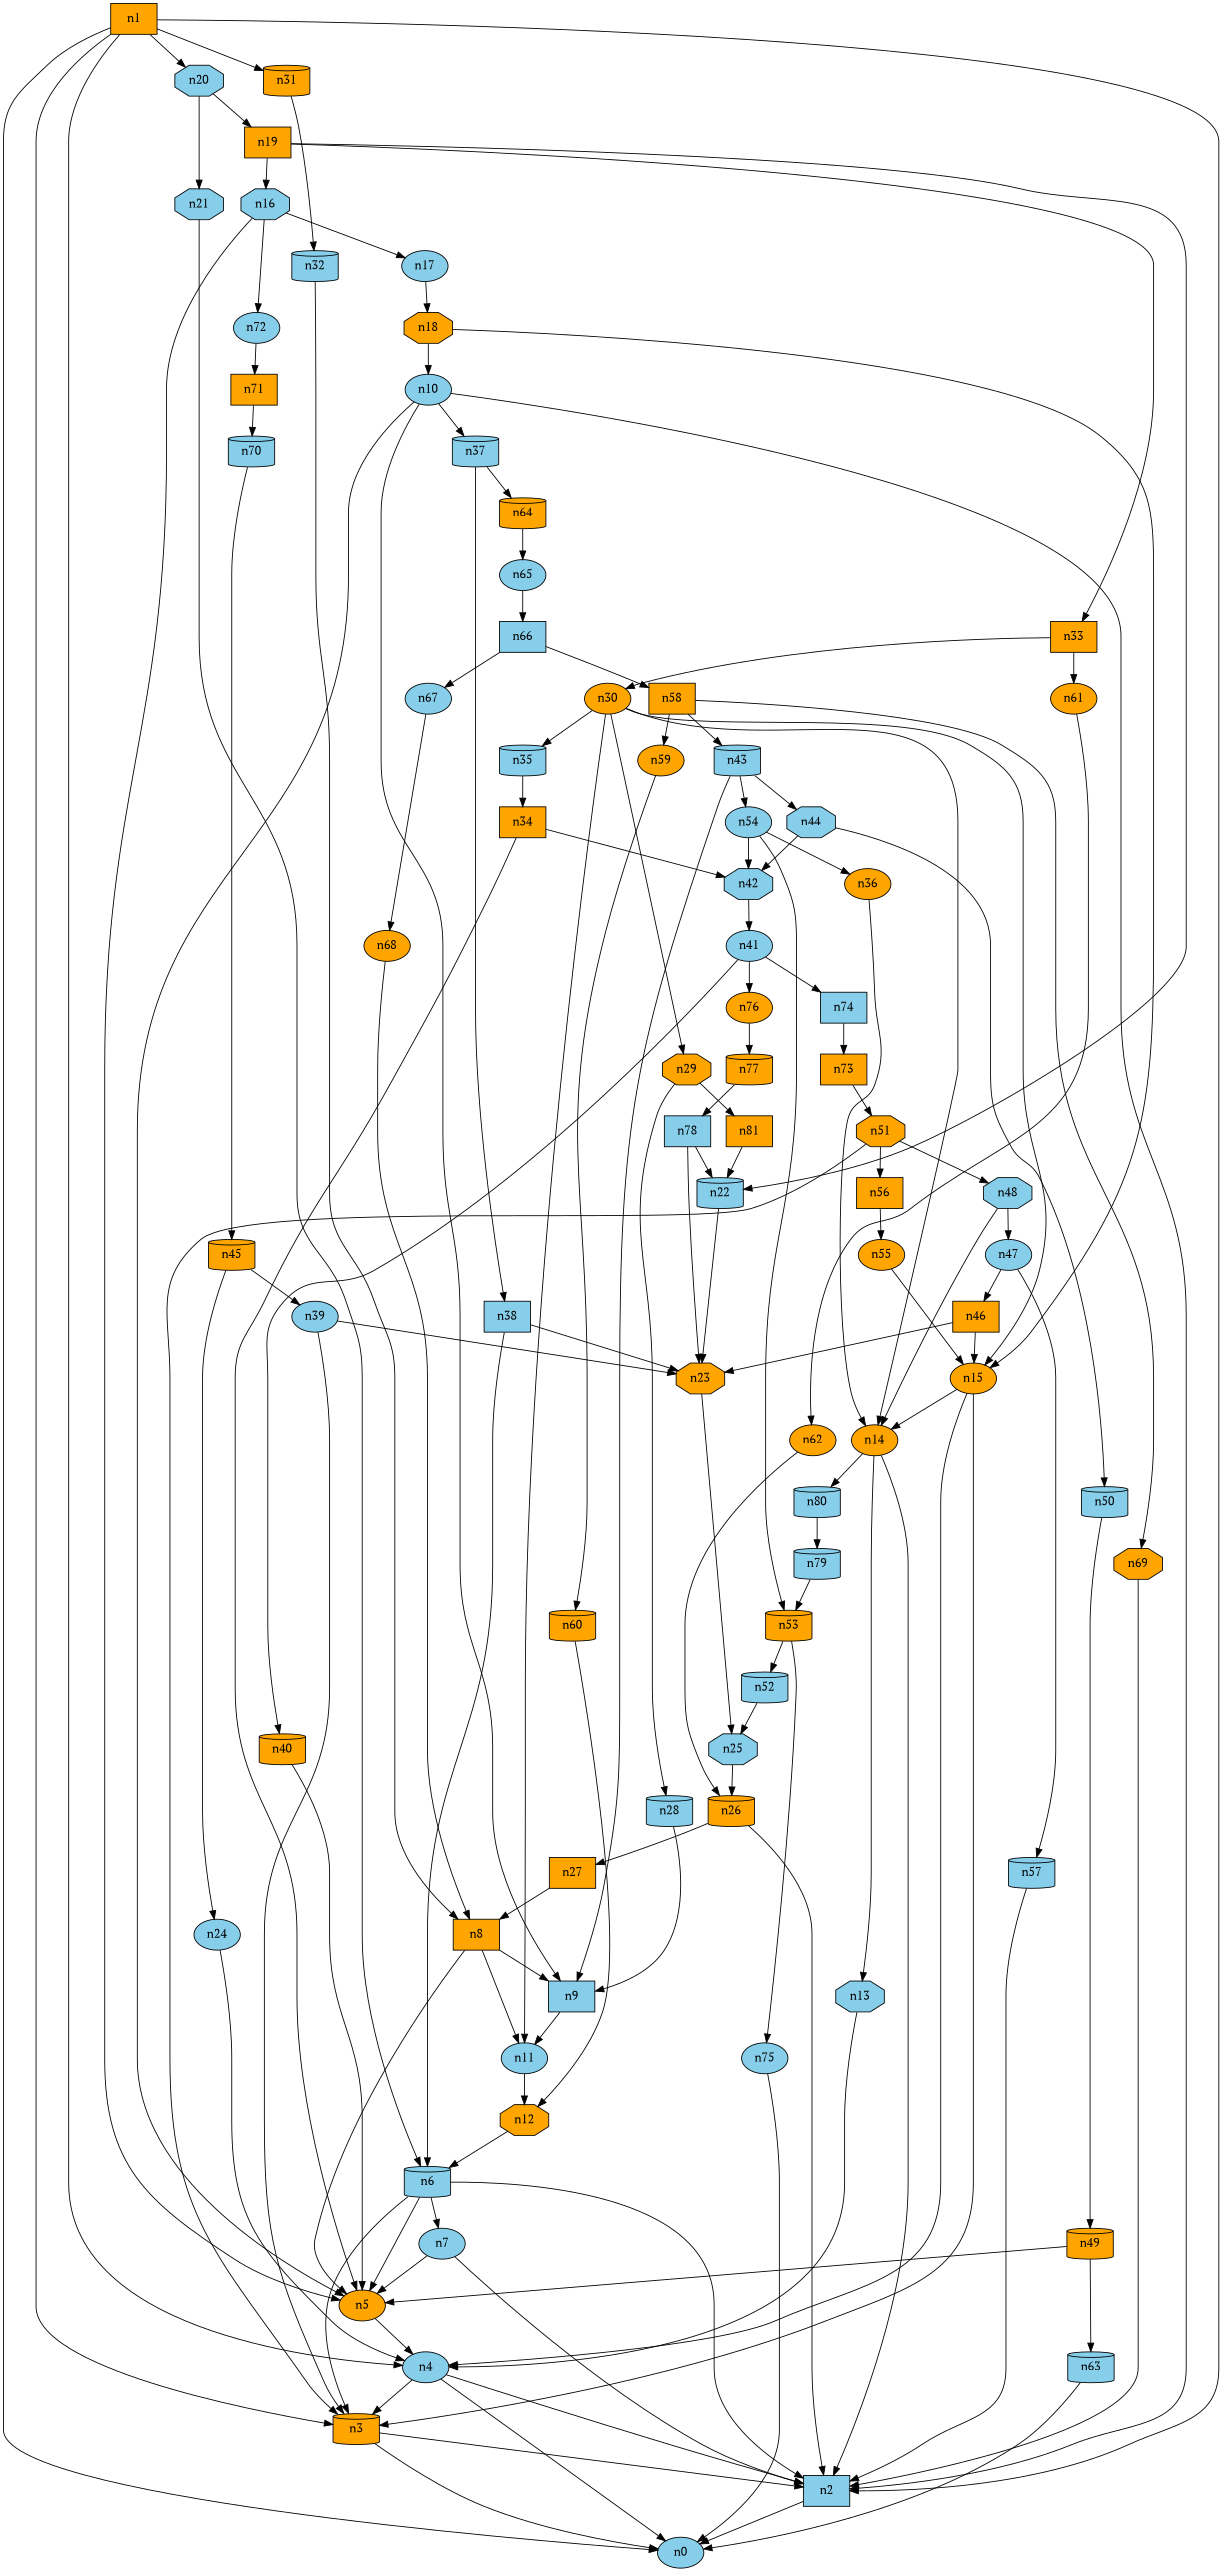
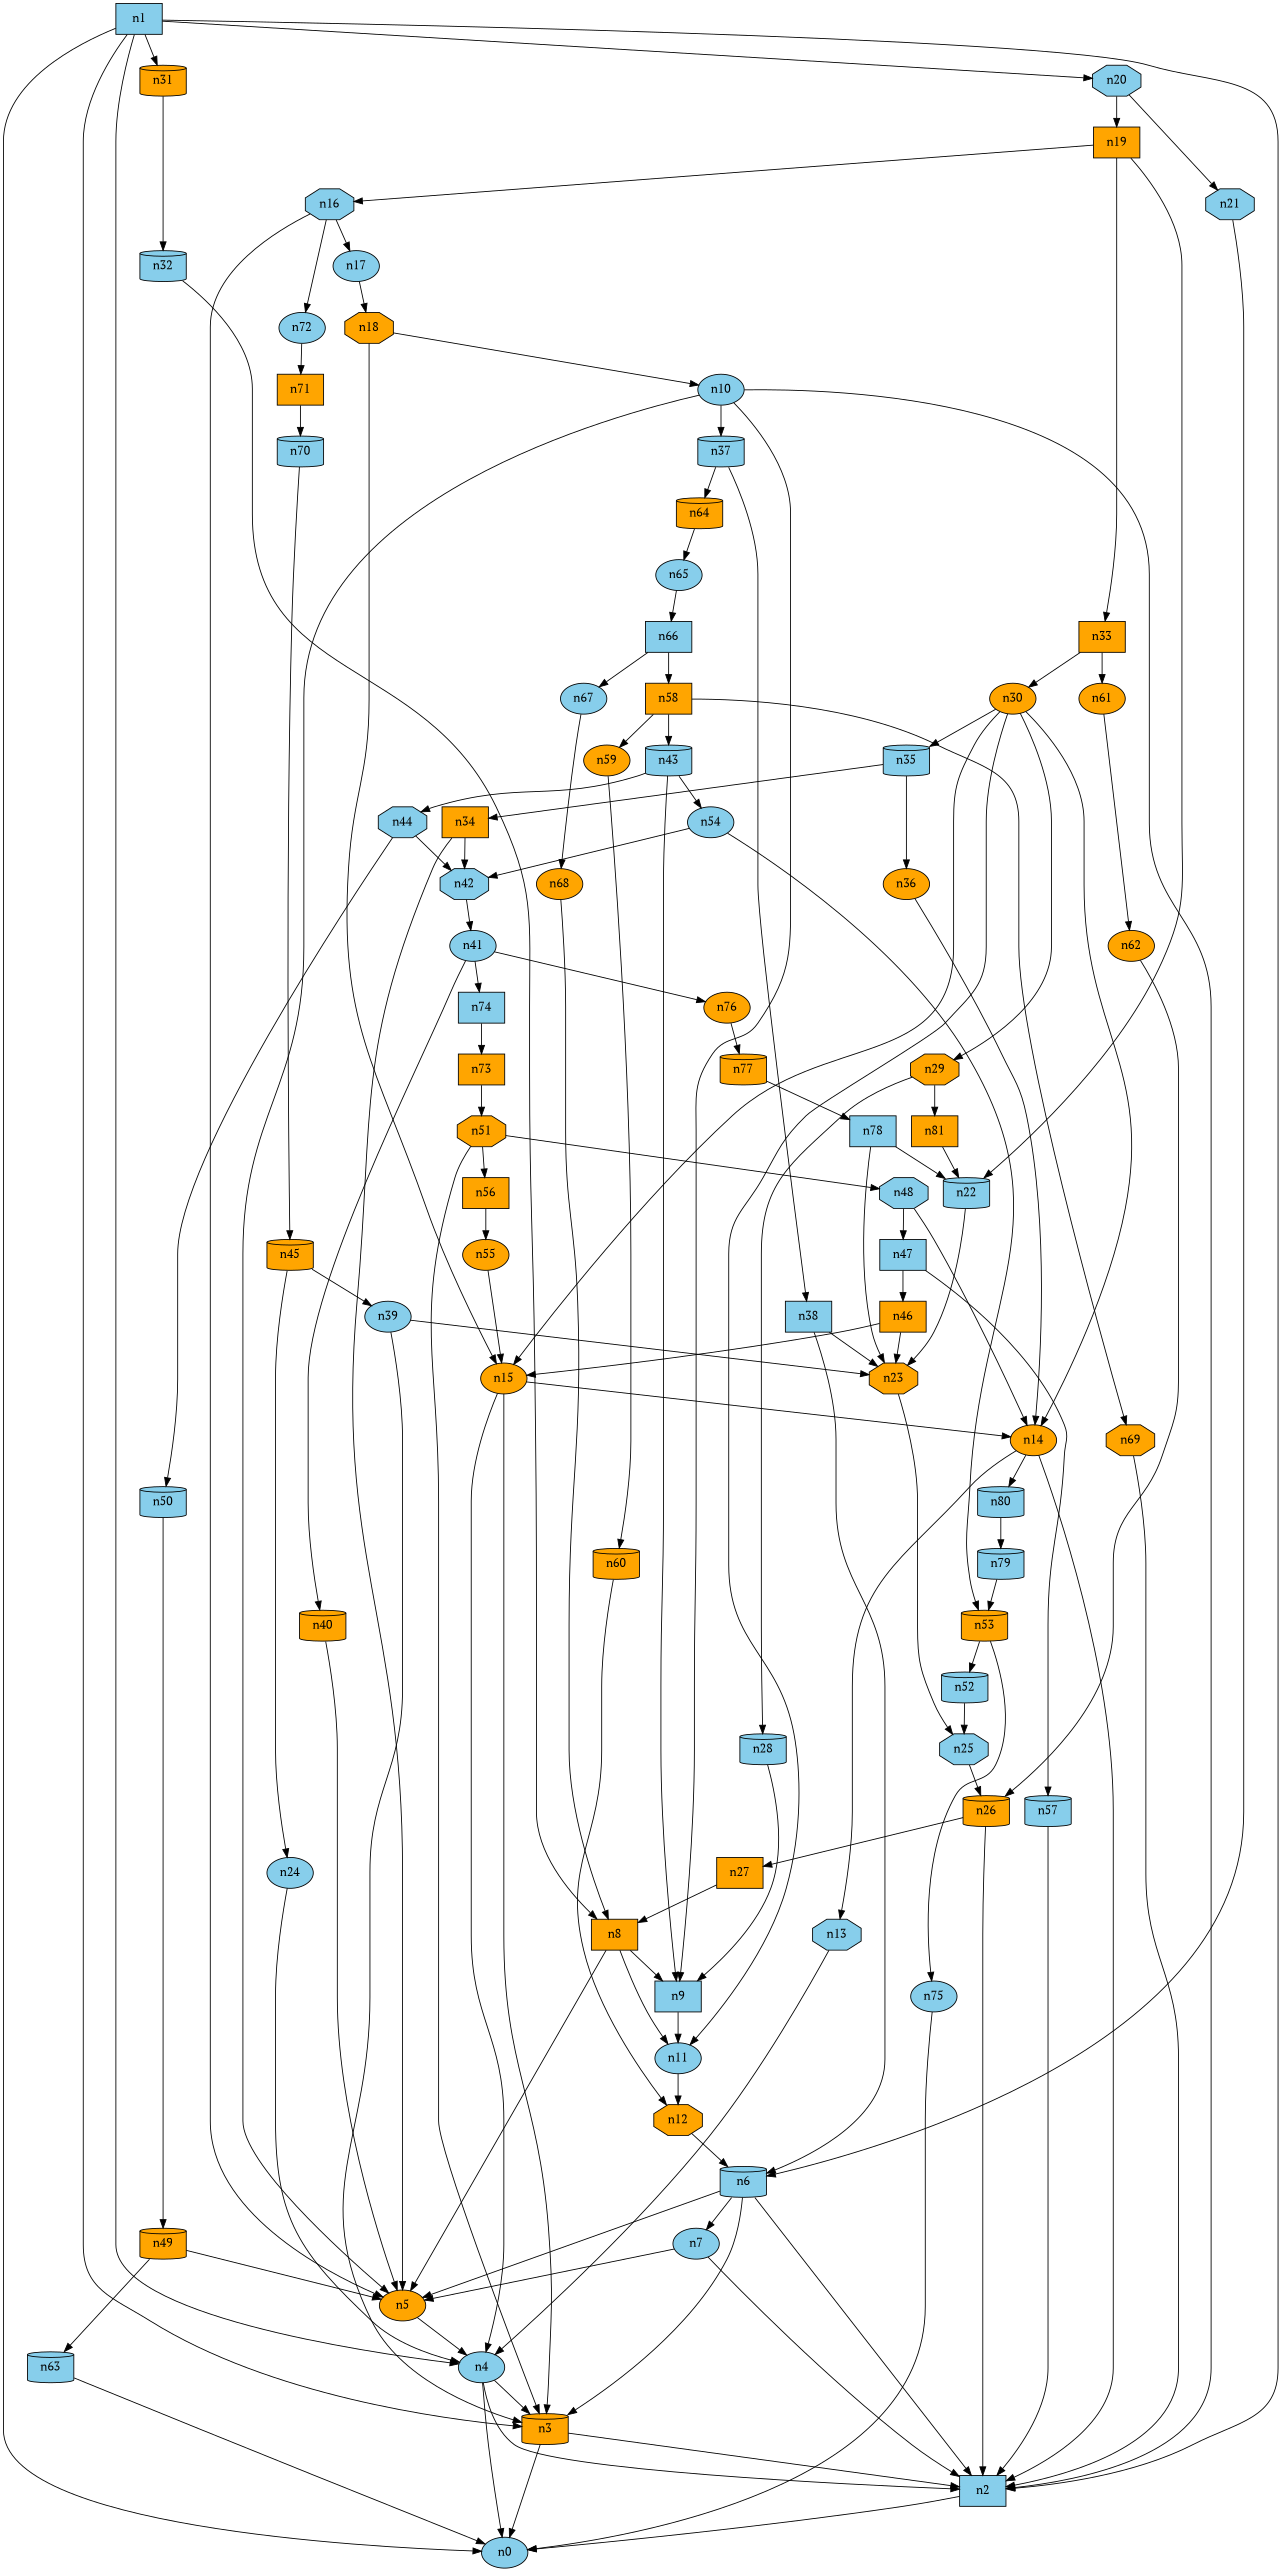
(134, 19) -> (139, 19)
(804, 851) -> (906, 818)
(1009, 1255) -> (903, 1255)
